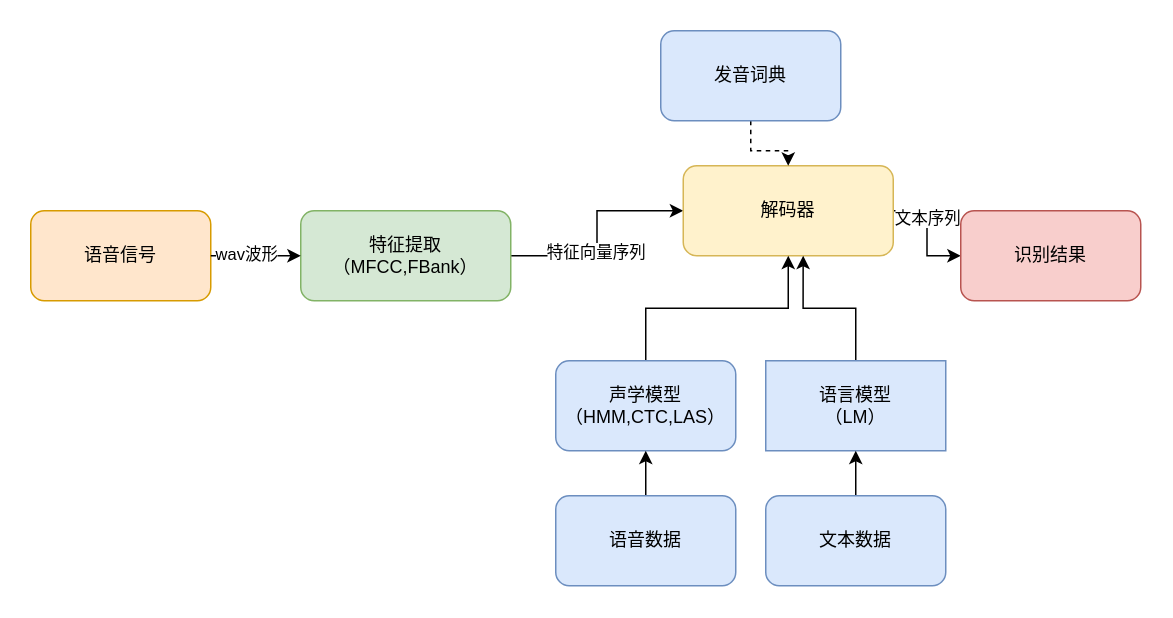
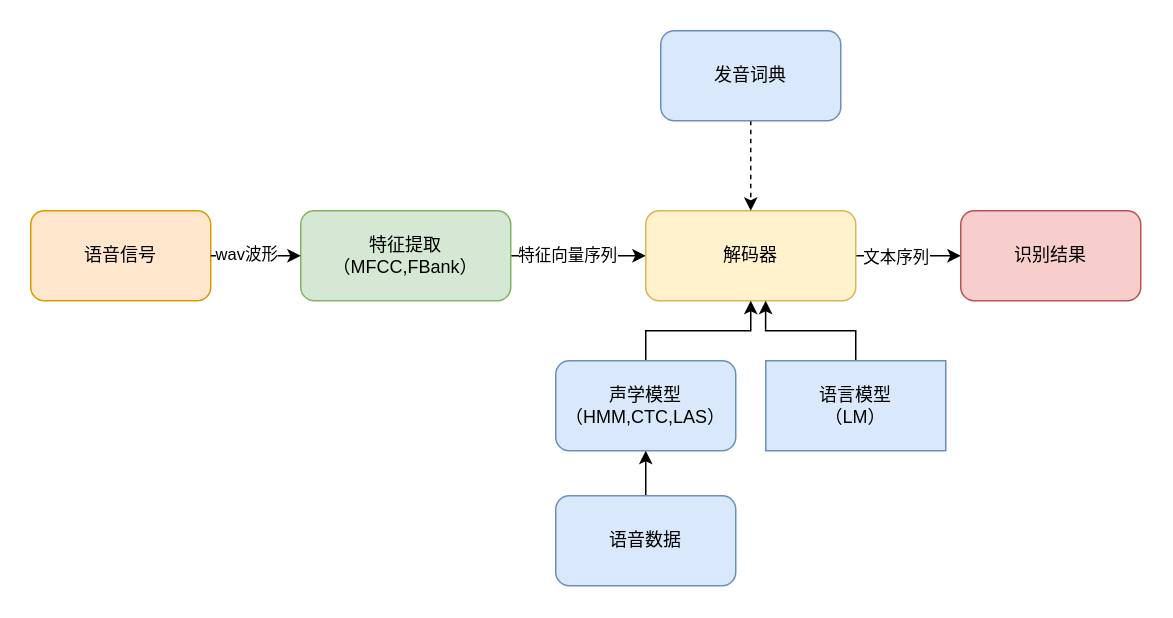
(788, 211) -> (751, 256)
(856, 468) -> none
(856, 541) -> none
